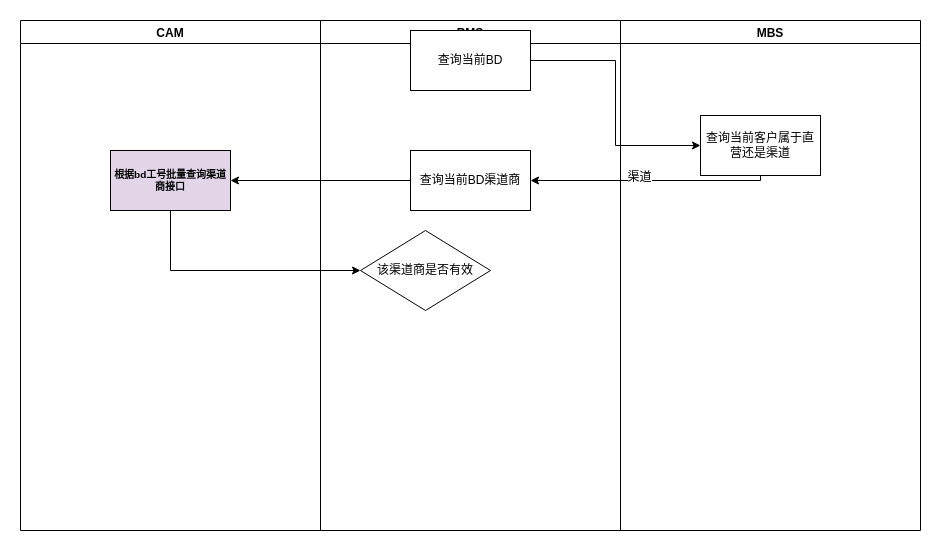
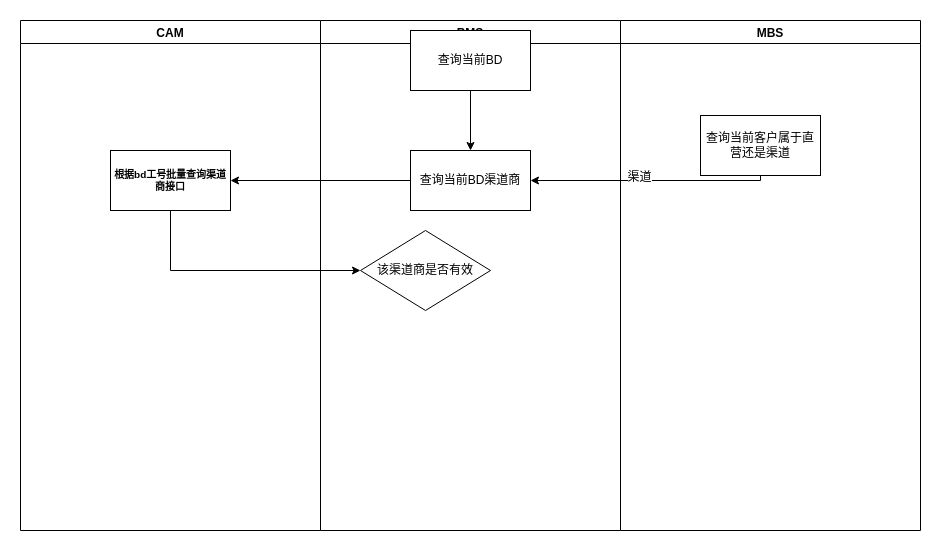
(616, 100) -> (471, 117)
(171, 181) -> (171, 181)
